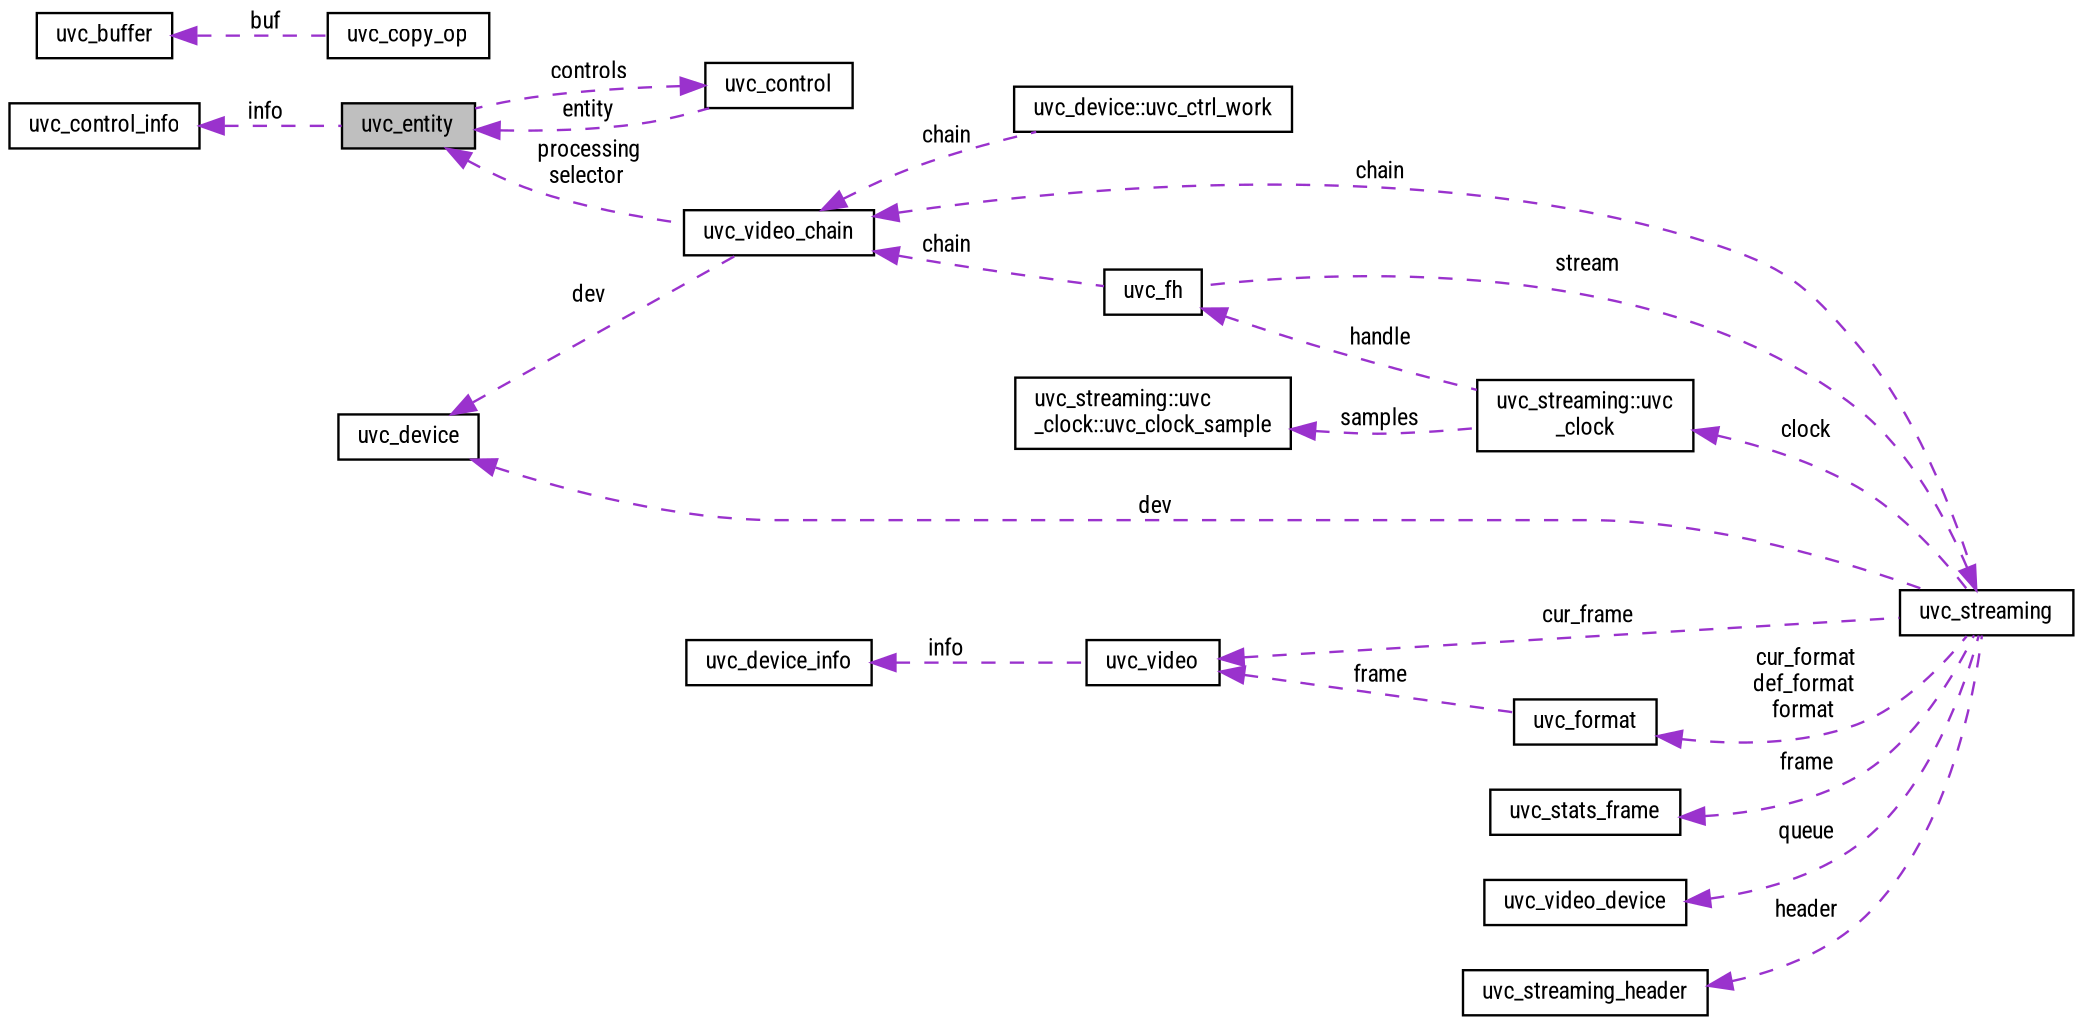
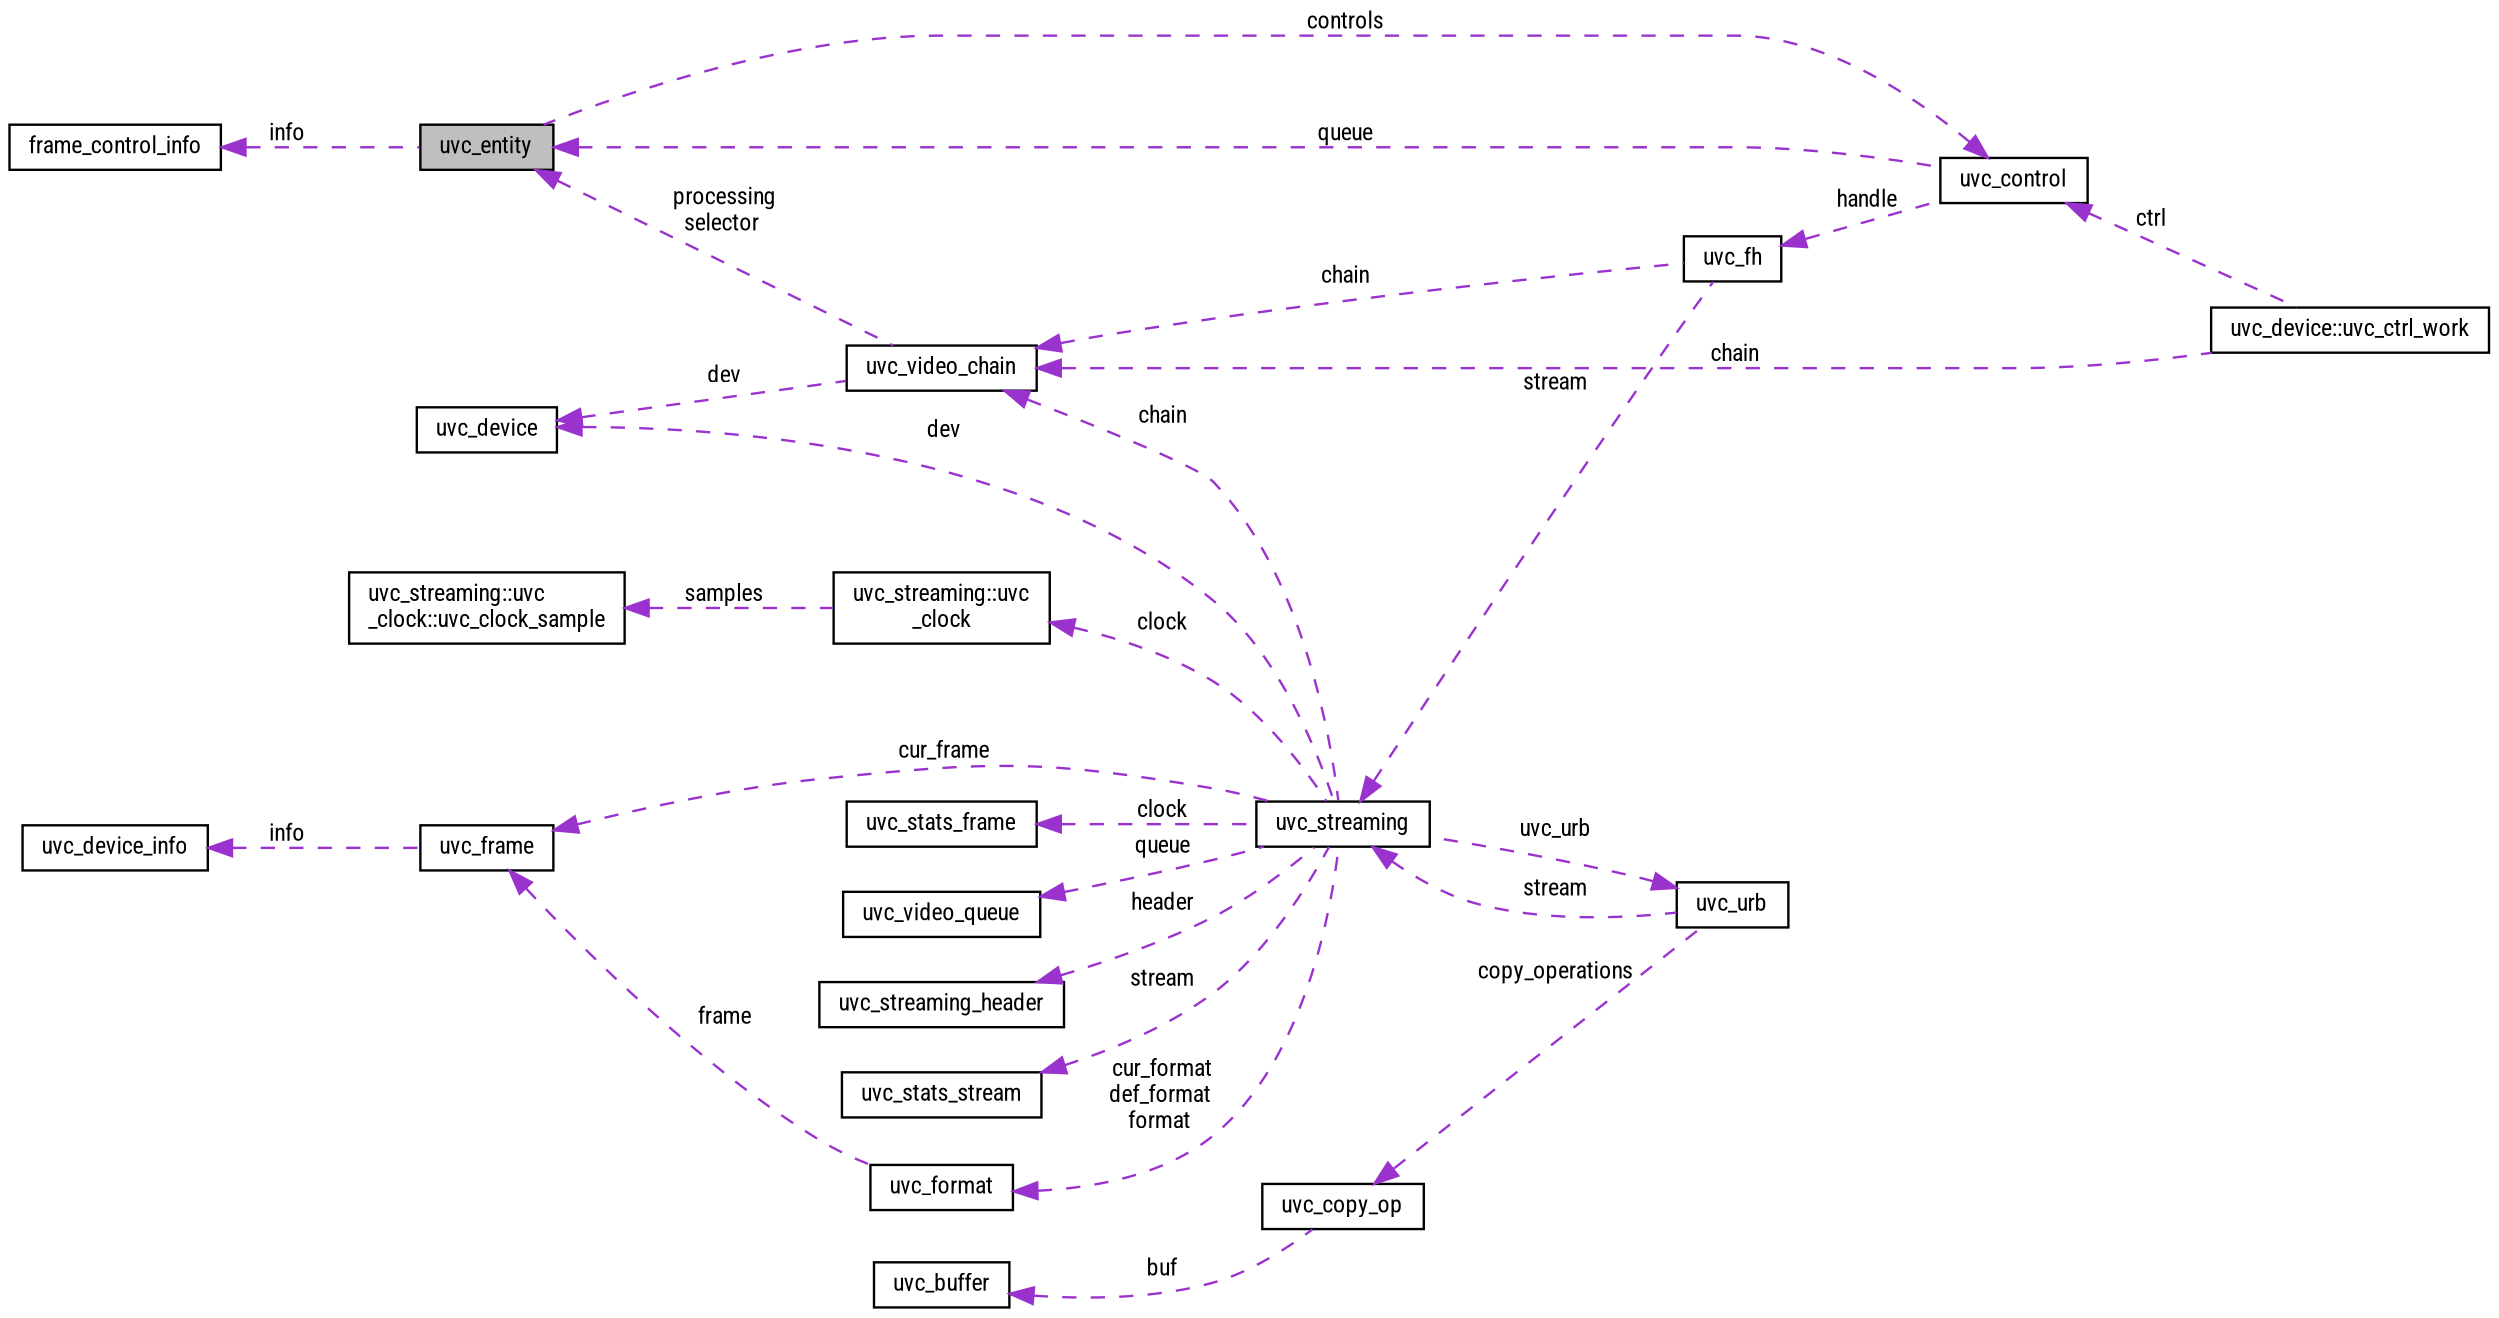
(587, 110) -> (1343, 134)
(104, 126) -> (115, 147)
none -> (2193, 260)
(1350, 356) -> (1873, 220)
(1153, 663) -> (487, 848)
(1804, 764) -> (1160, 811)
(1585, 902) -> (942, 914)
none -> (1733, 905)
none -> (942, 1095)
